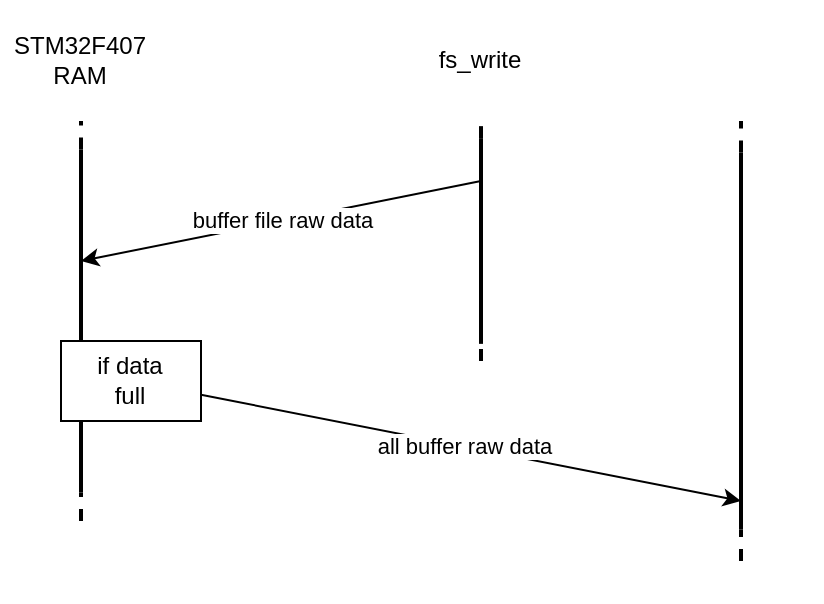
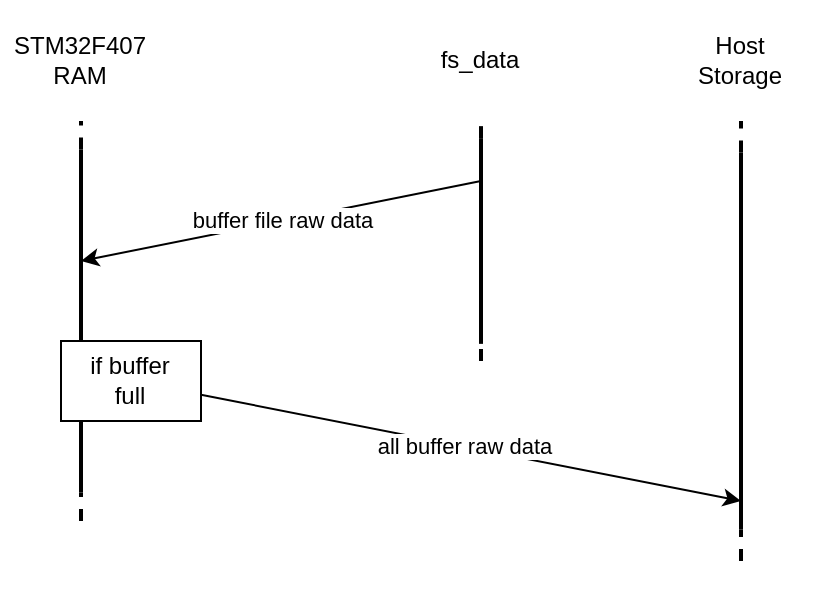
(481, 61) -> (481, 61)
none -> (741, 61)
(131, 381) -> (131, 381)
